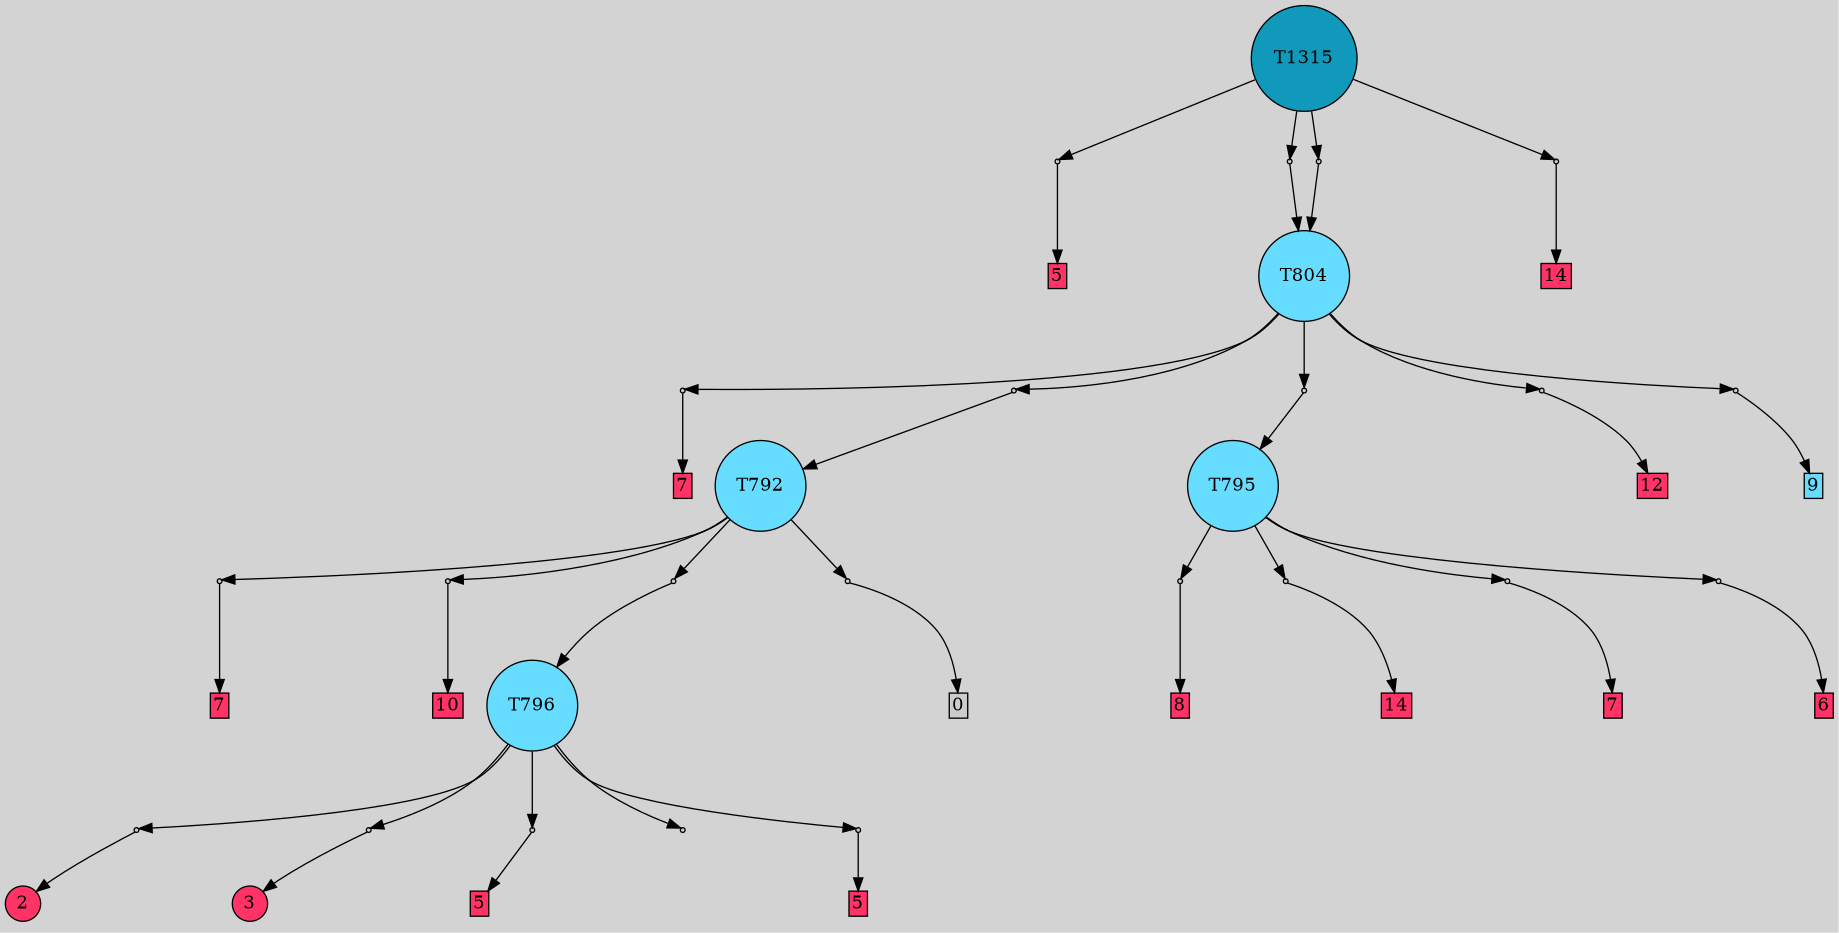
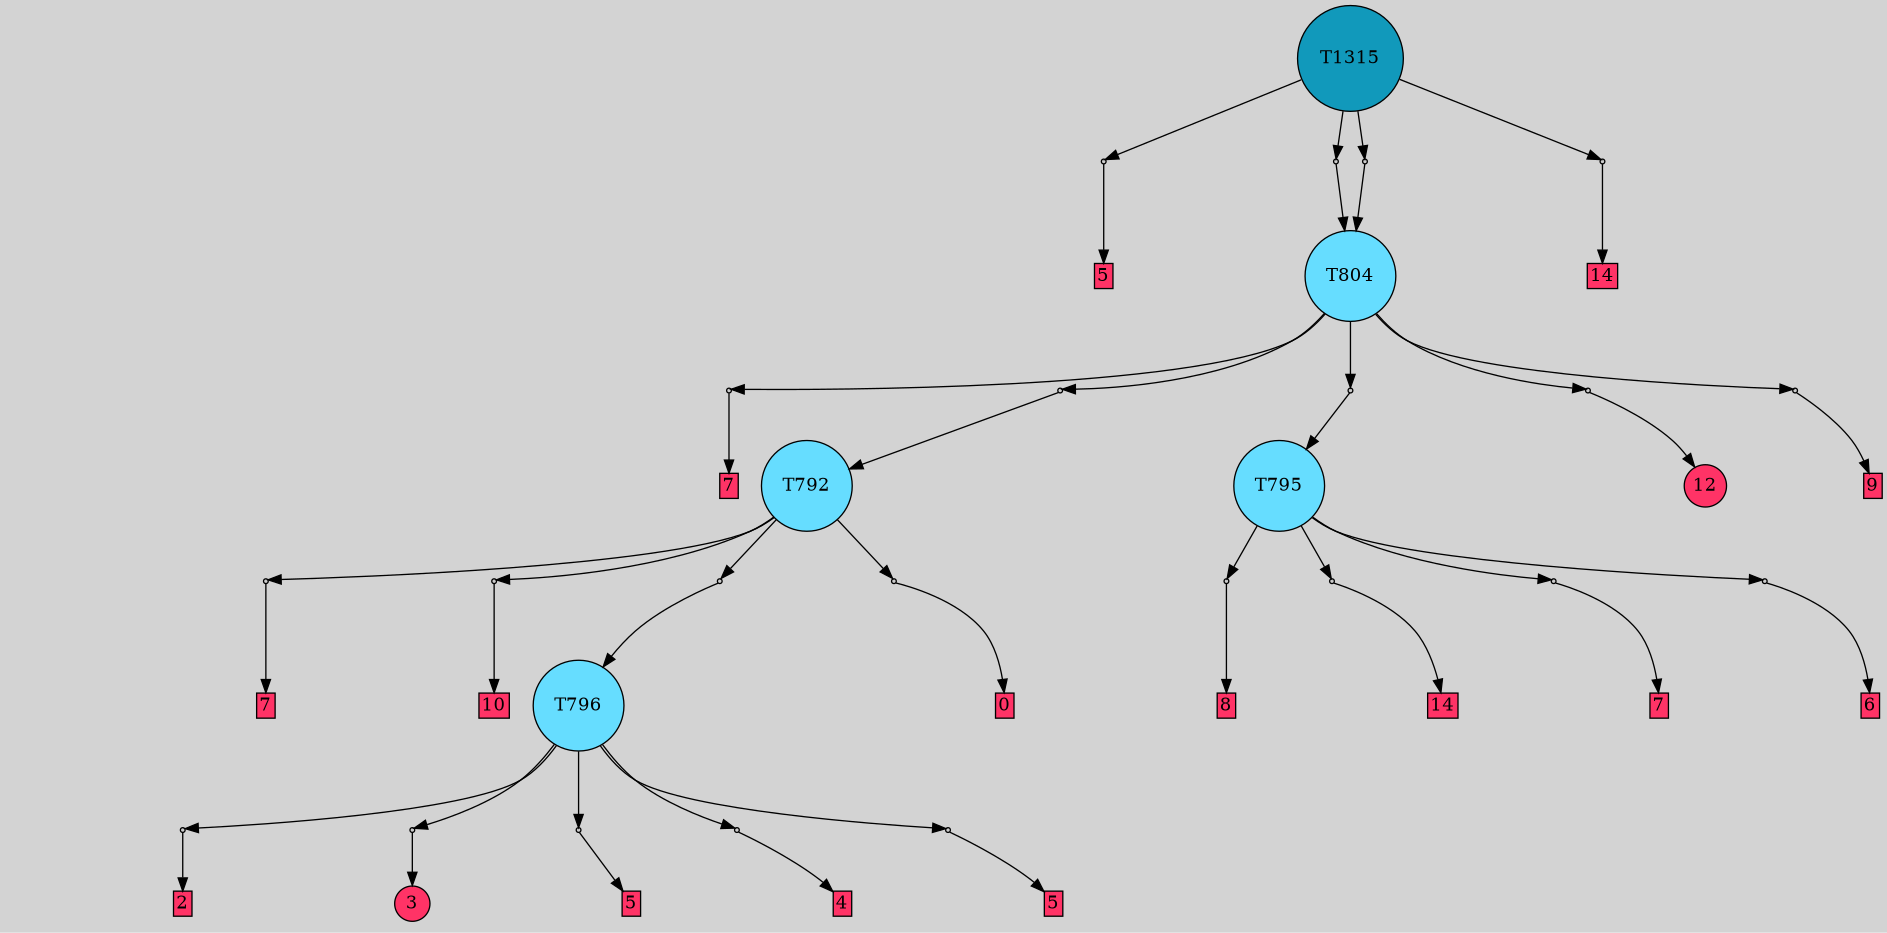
(1652, 486) -> (1705, 486)
(1813, 486) -> (1873, 486)
(958, 706) -> (1005, 706)
(23, 904) -> (183, 904)
none -> (842, 904)
